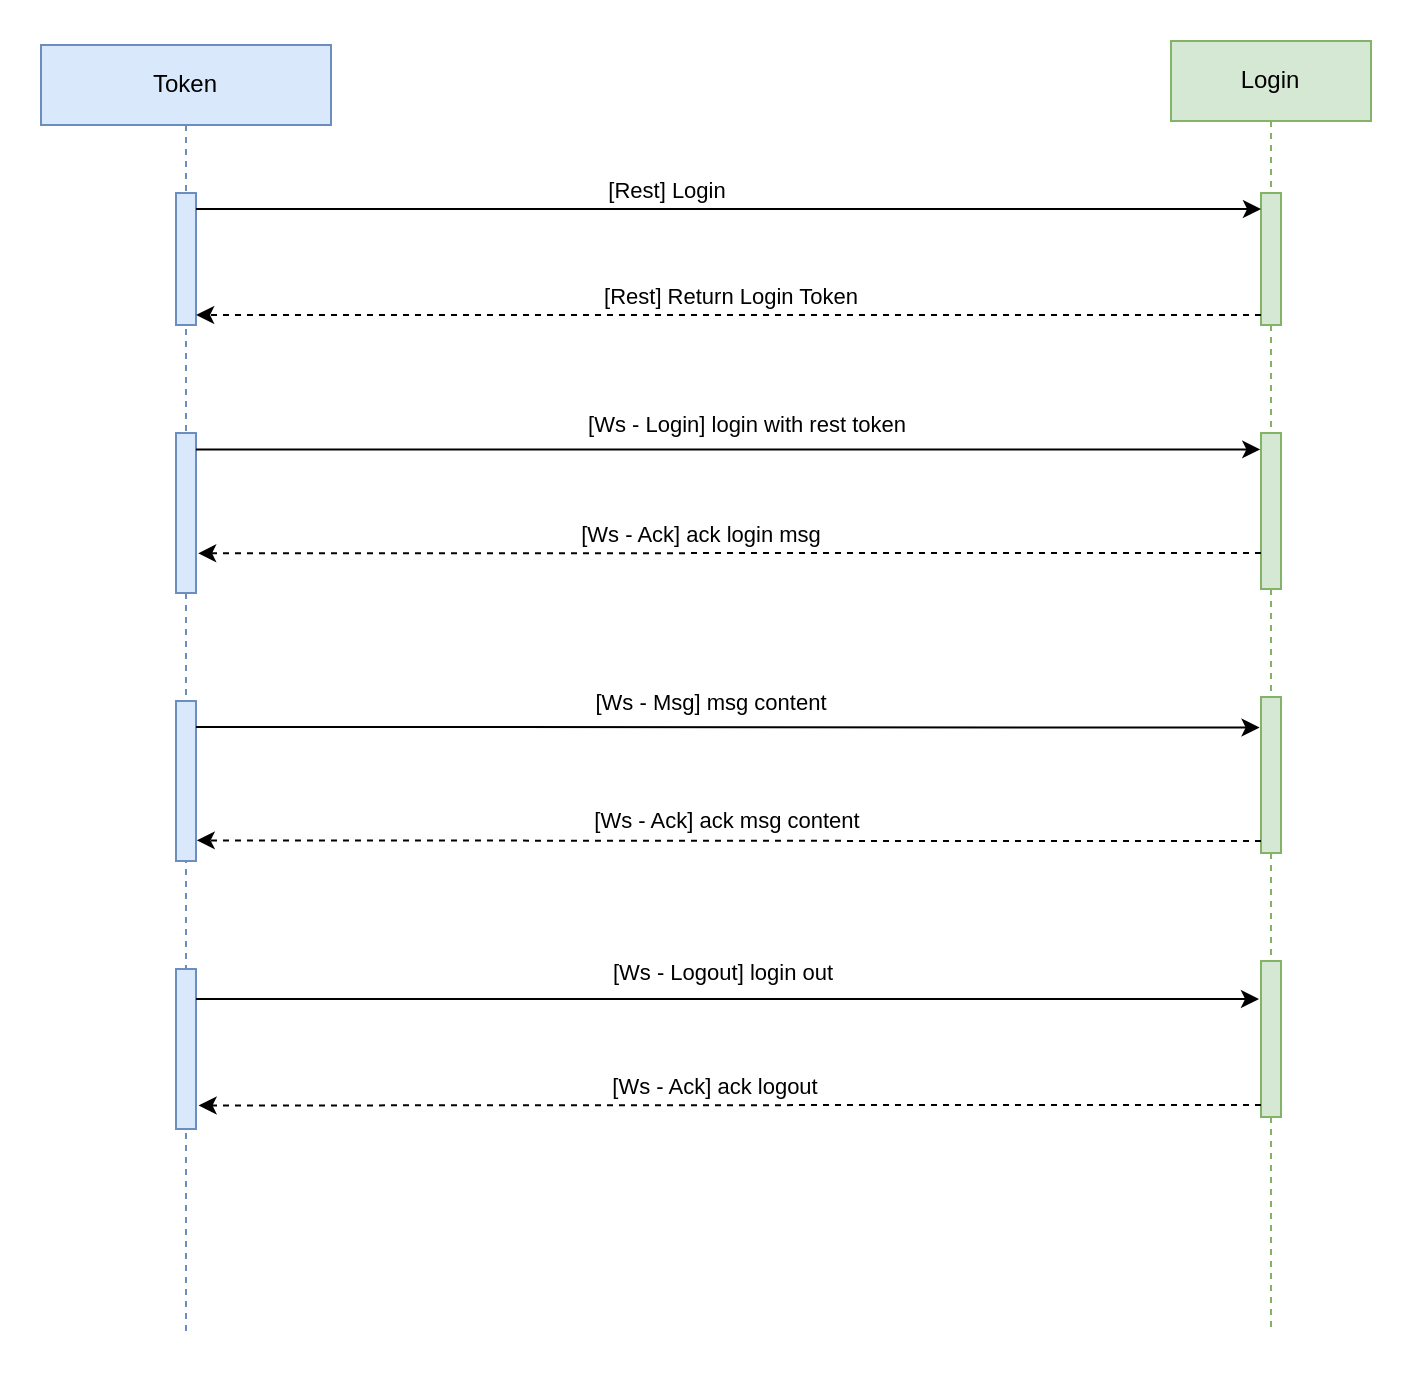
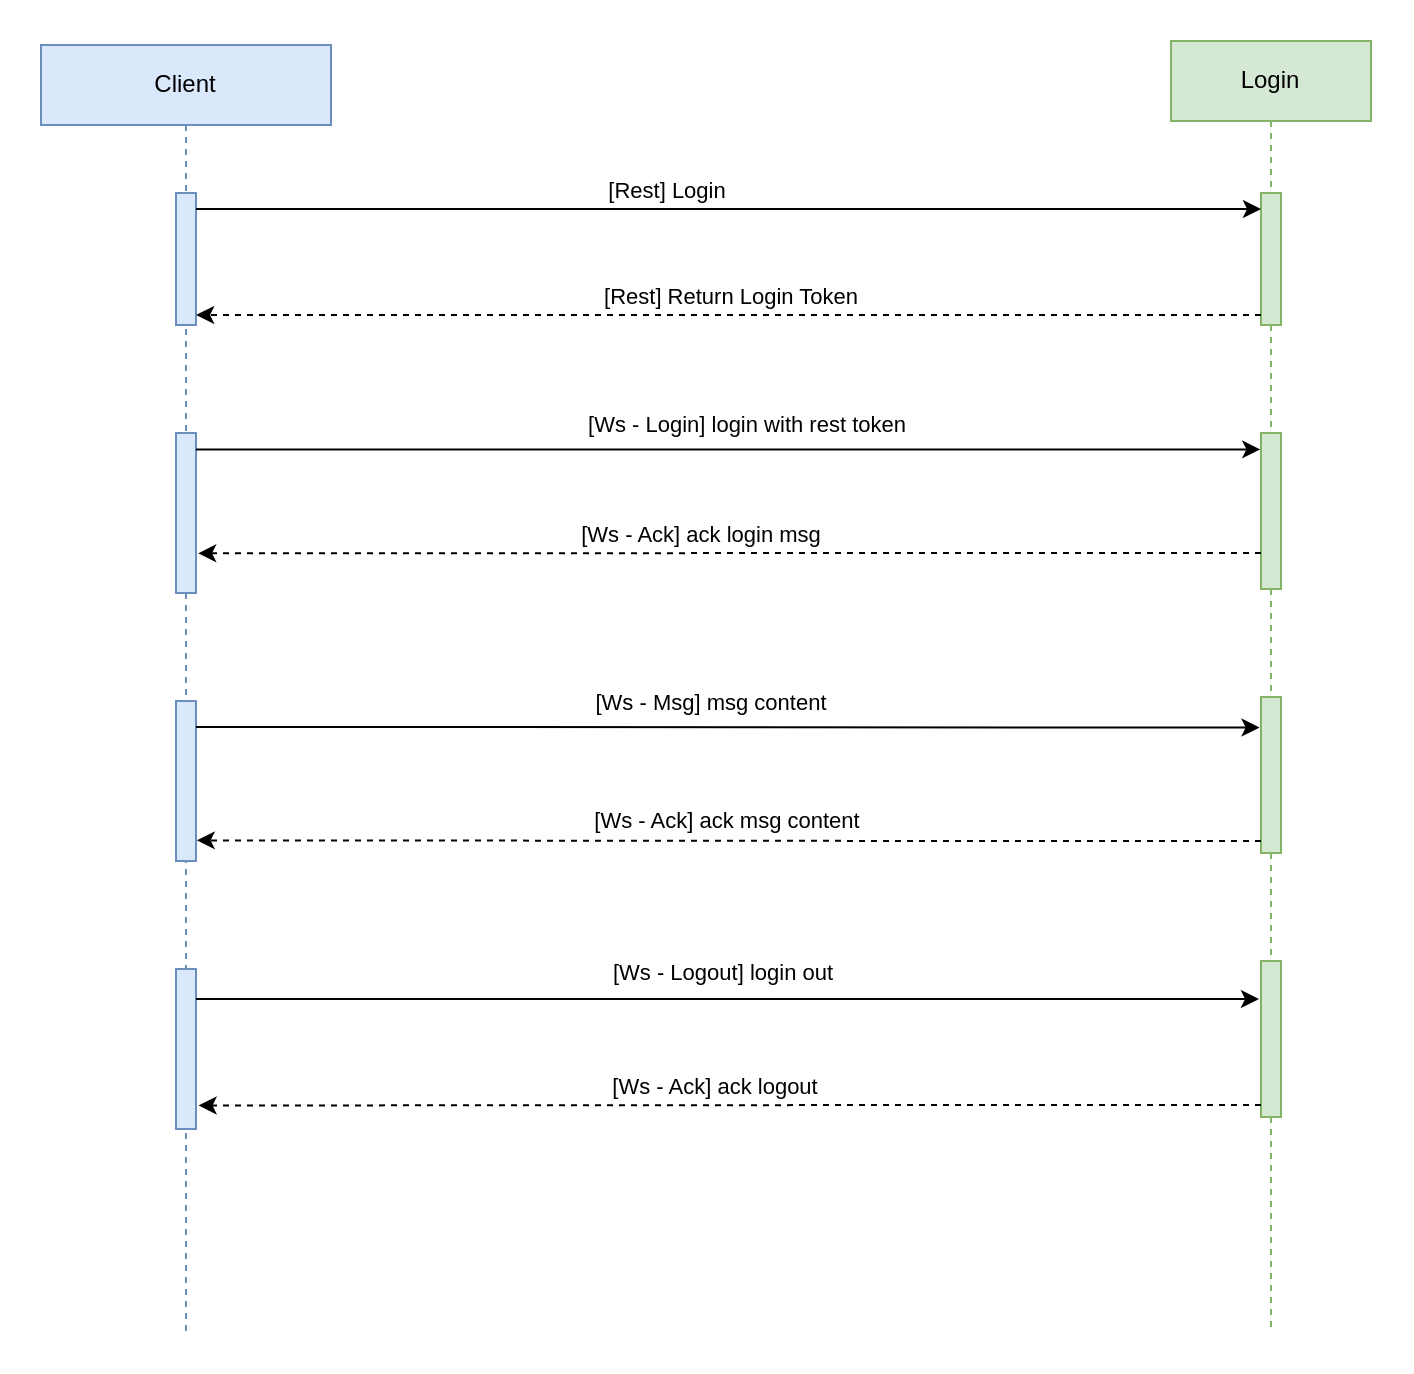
(186, 85) -> (186, 85)
